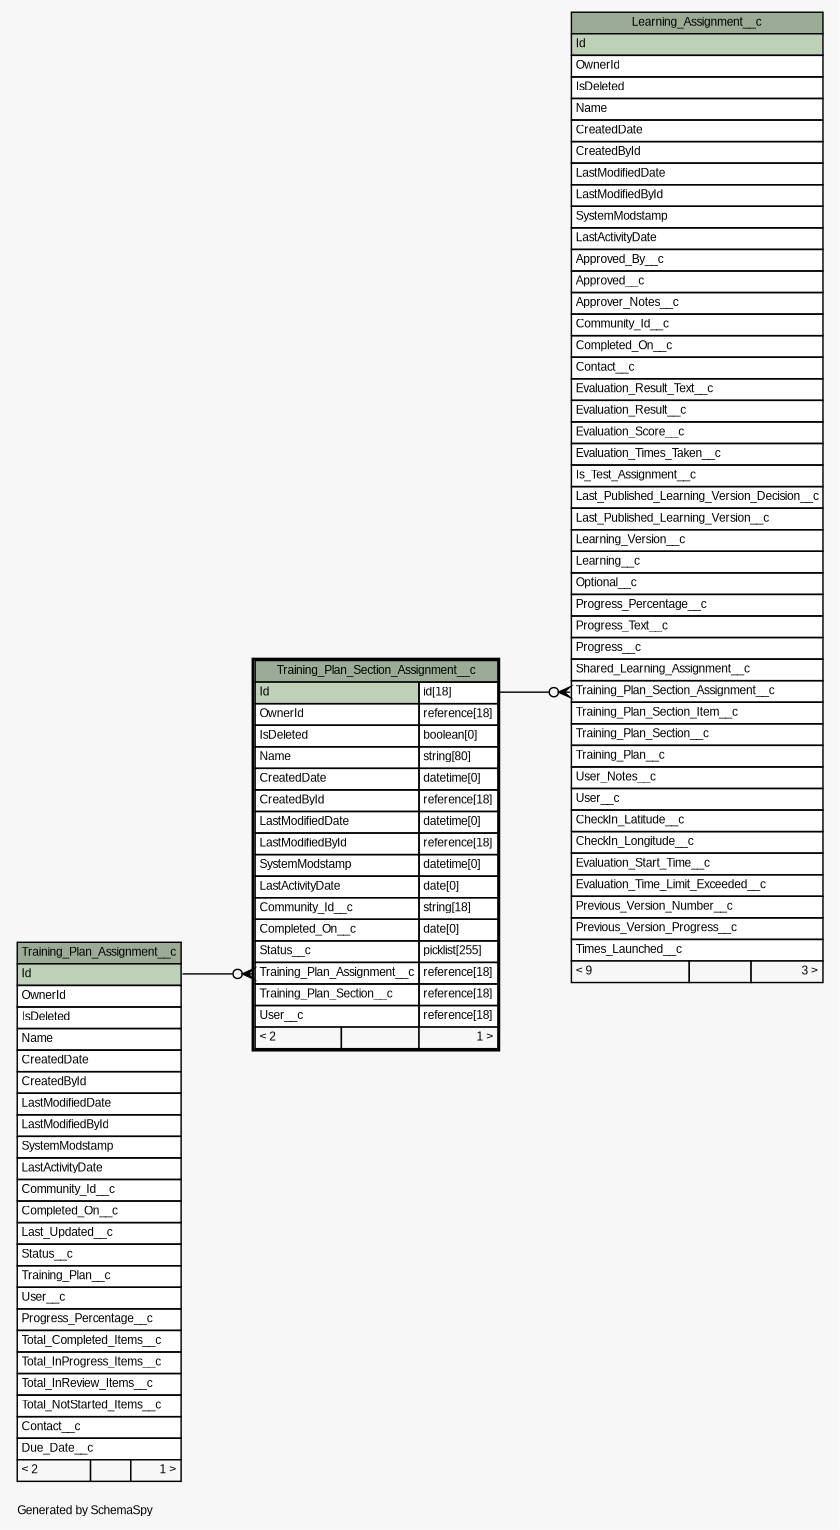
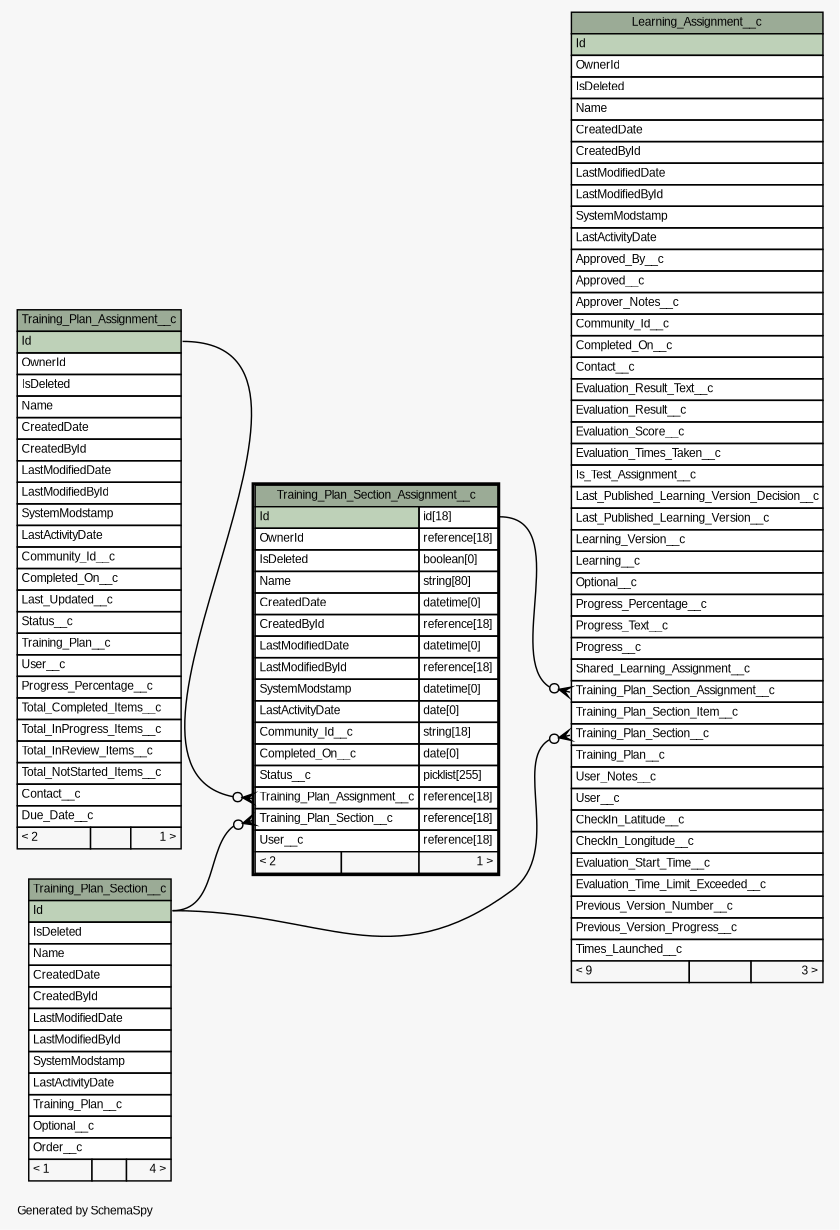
none -> (99, 1030)
